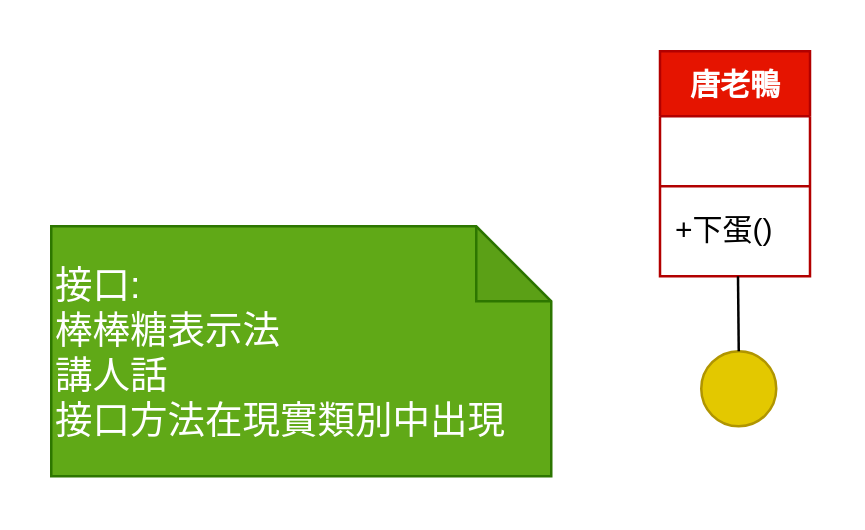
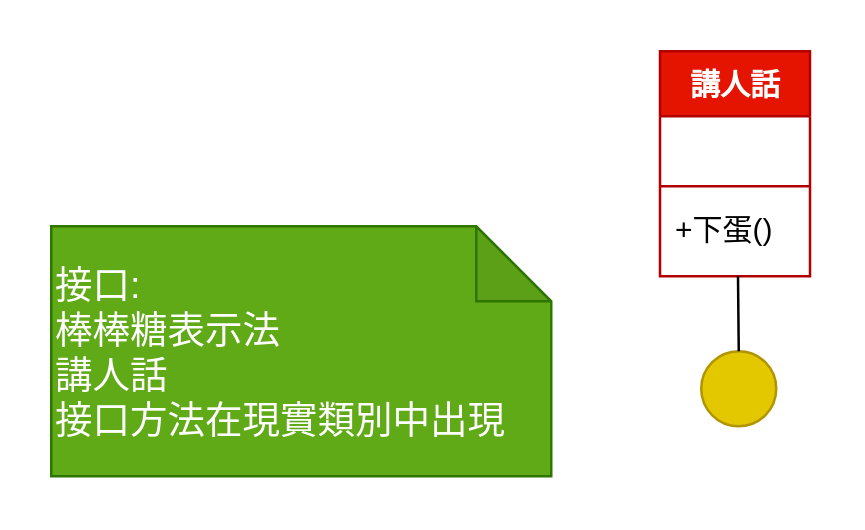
(736, 87) -> (736, 87)
